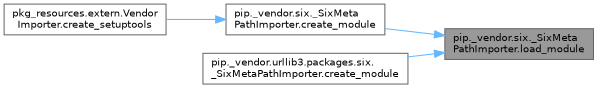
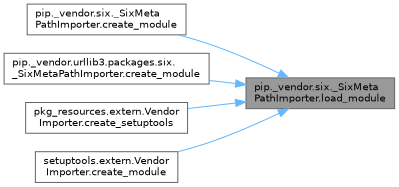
(191, 19) -> (212, 106)
none -> (107, 167)
